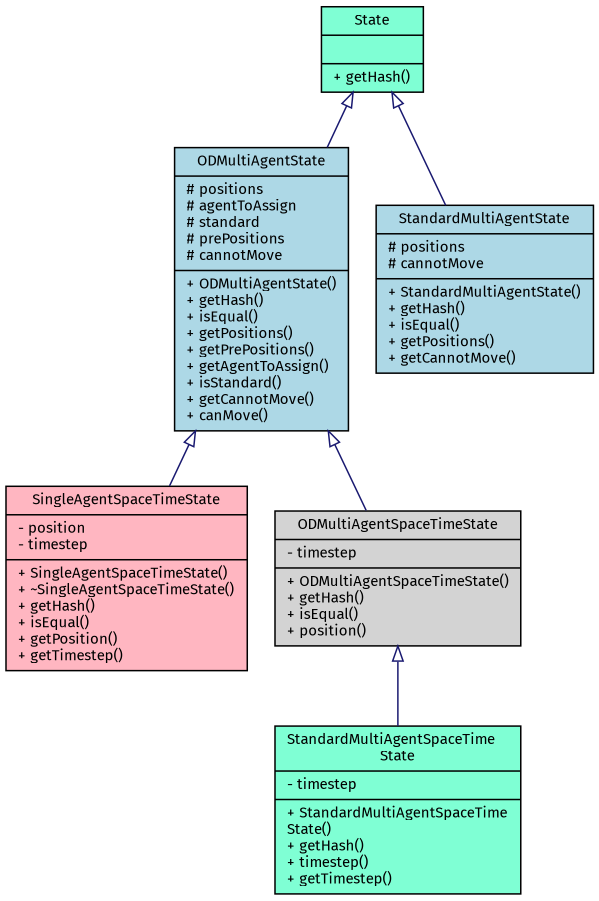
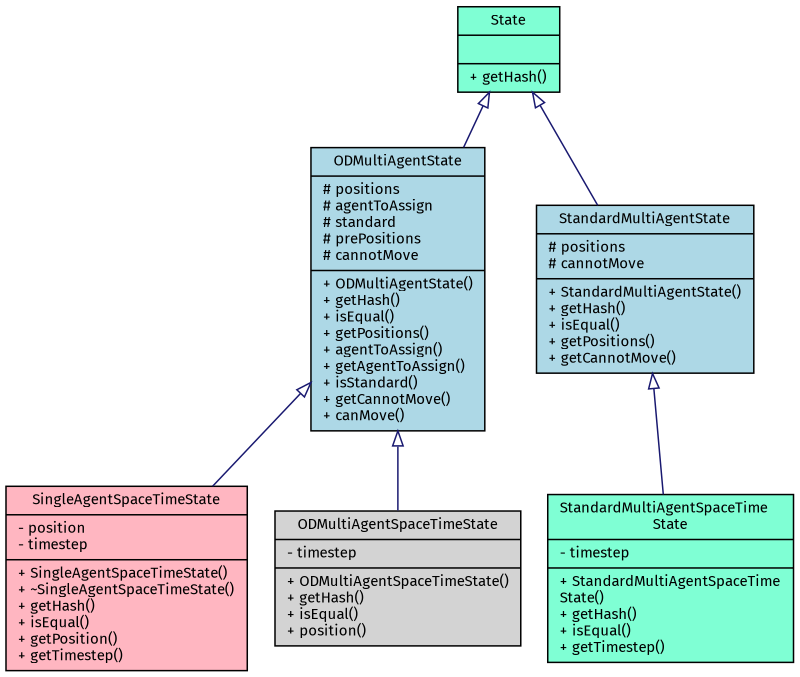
(250, 350) -> (383, 350)
(398, 694) -> (659, 441)
(328, 862) -> (596, 631)
